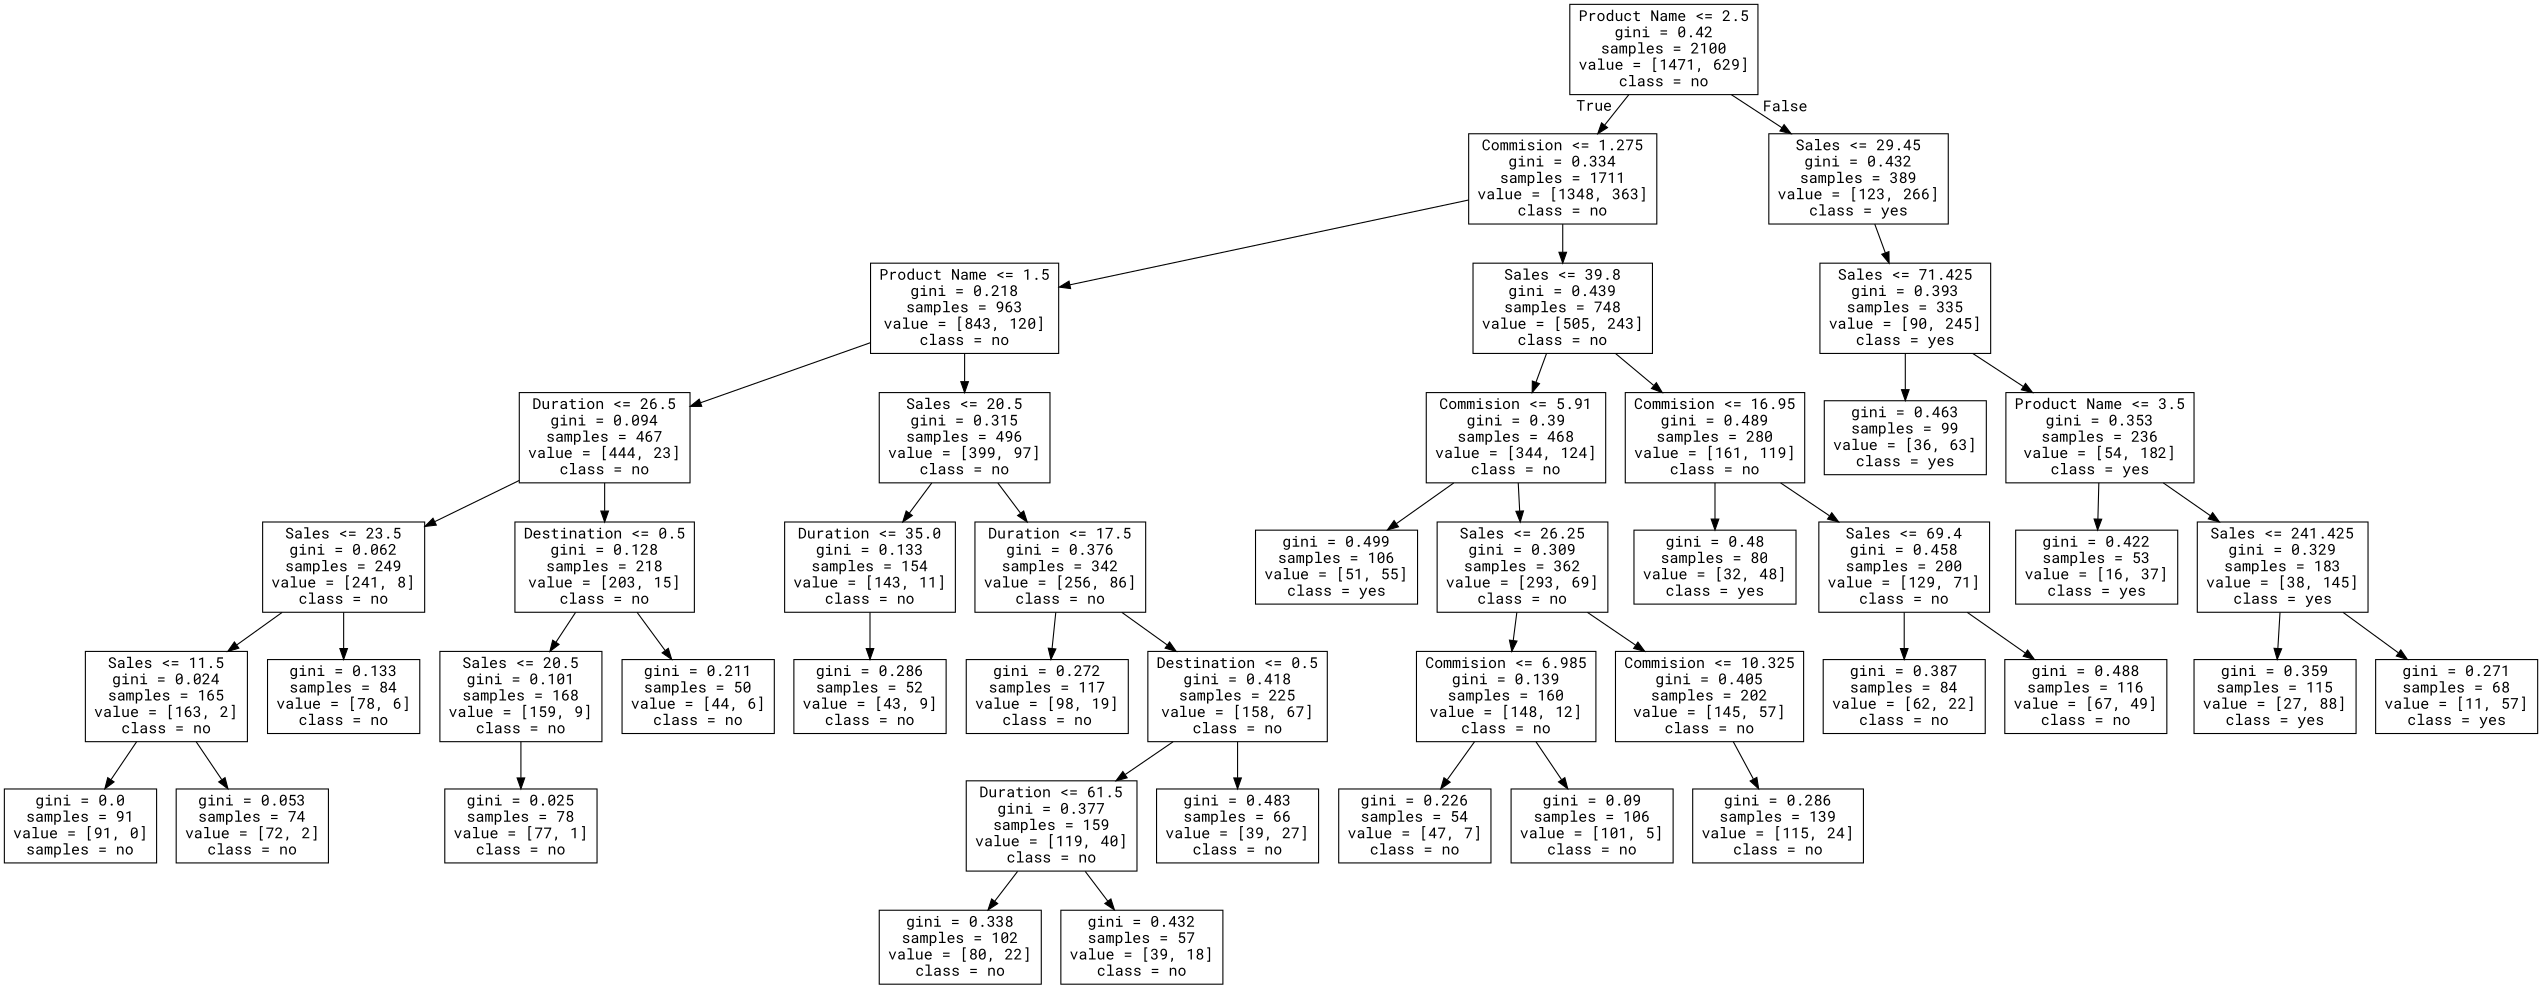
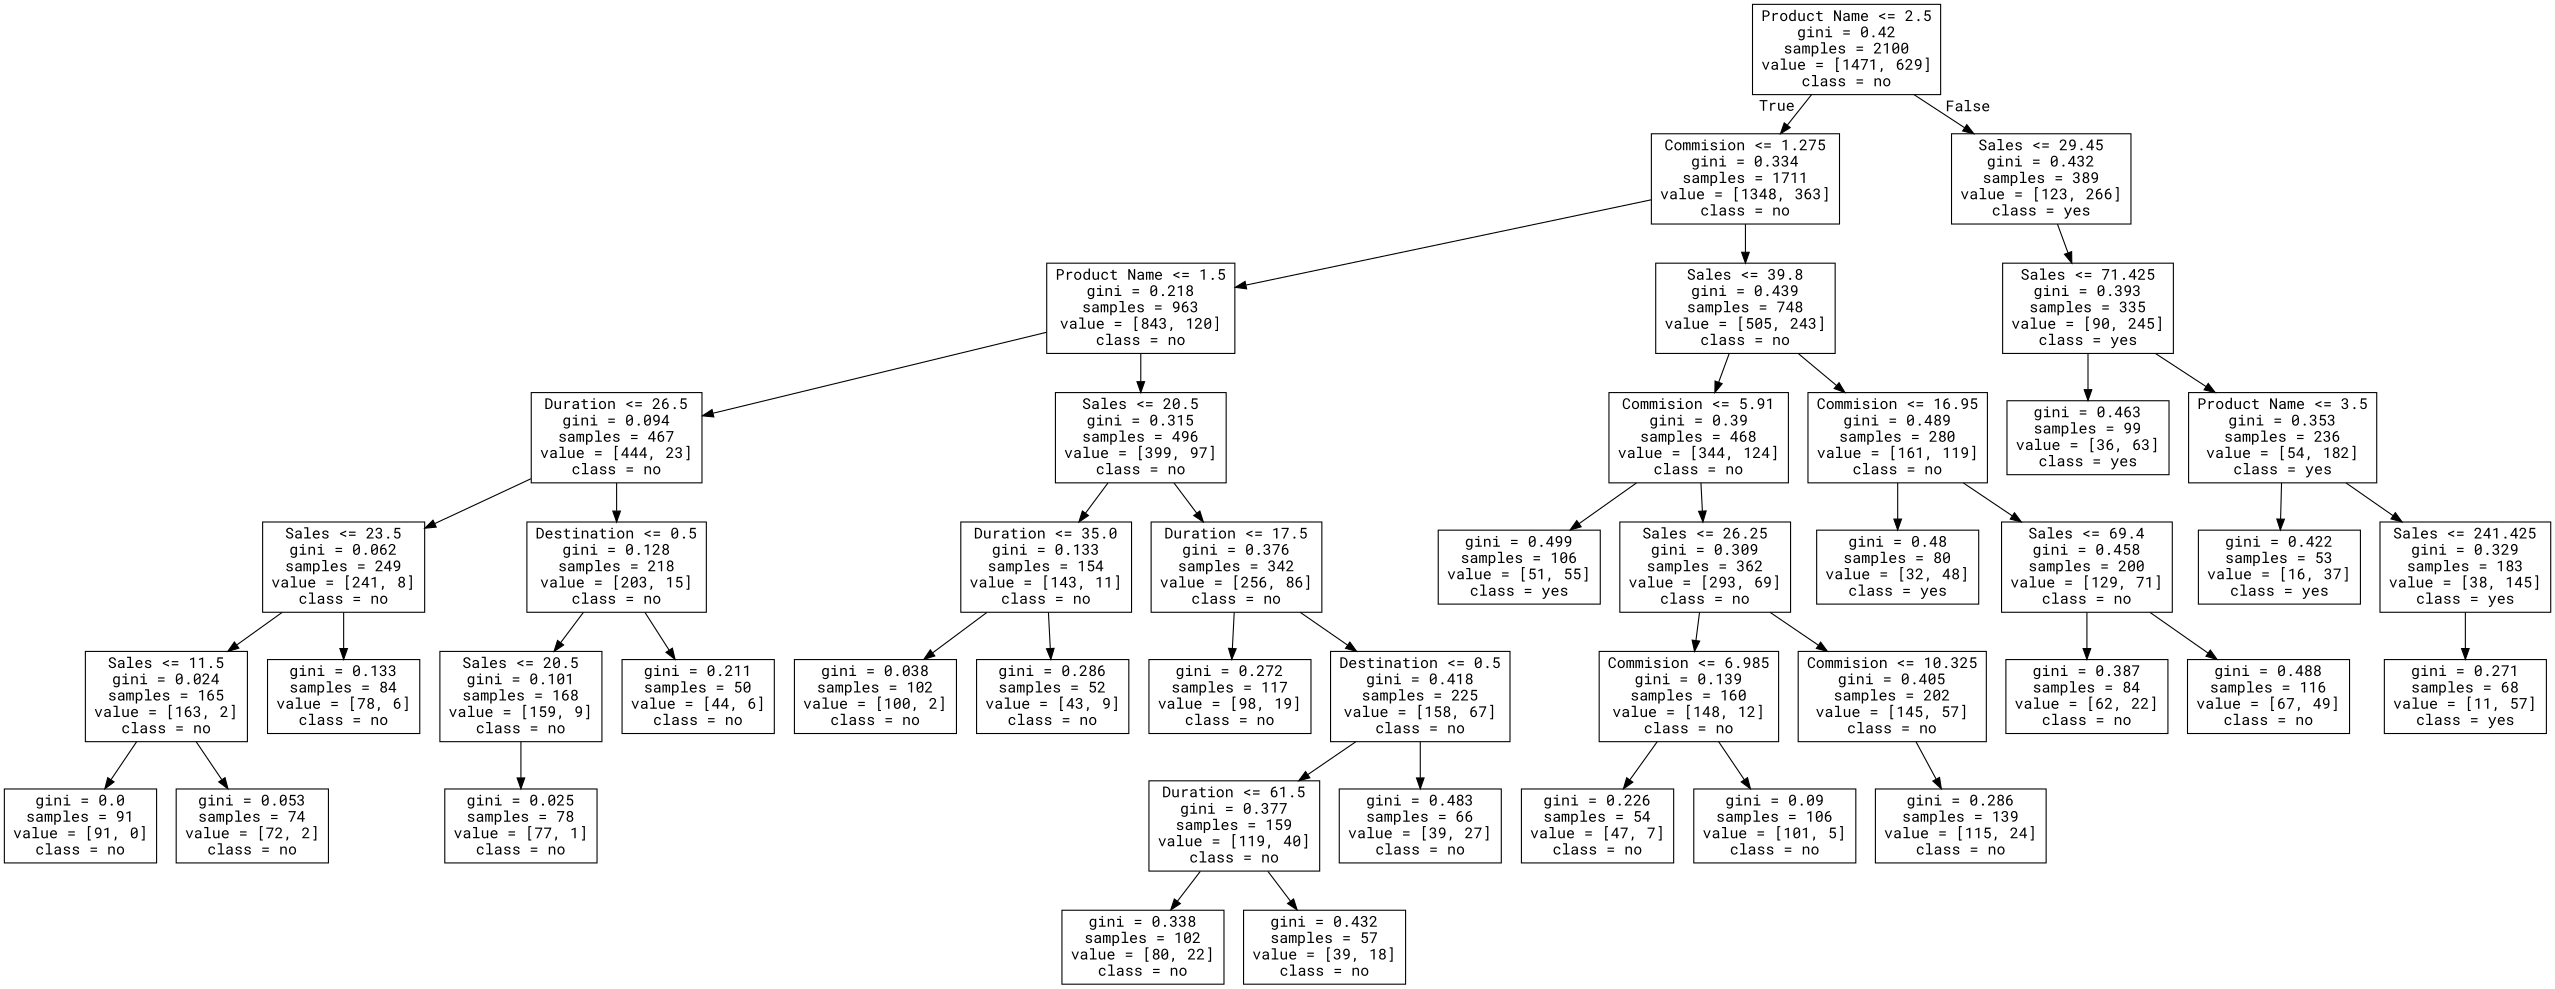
none -> (875, 697)
(2275, 697) -> none
(80, 826) -> (80, 826)
